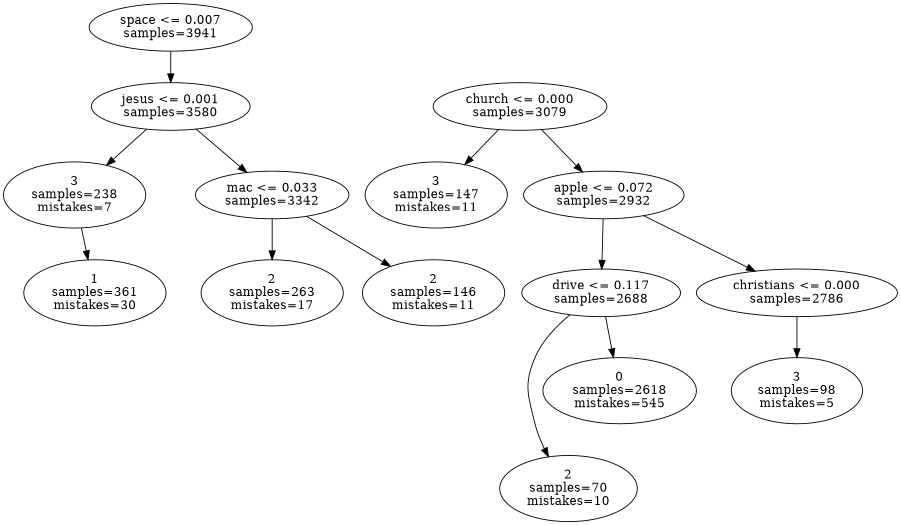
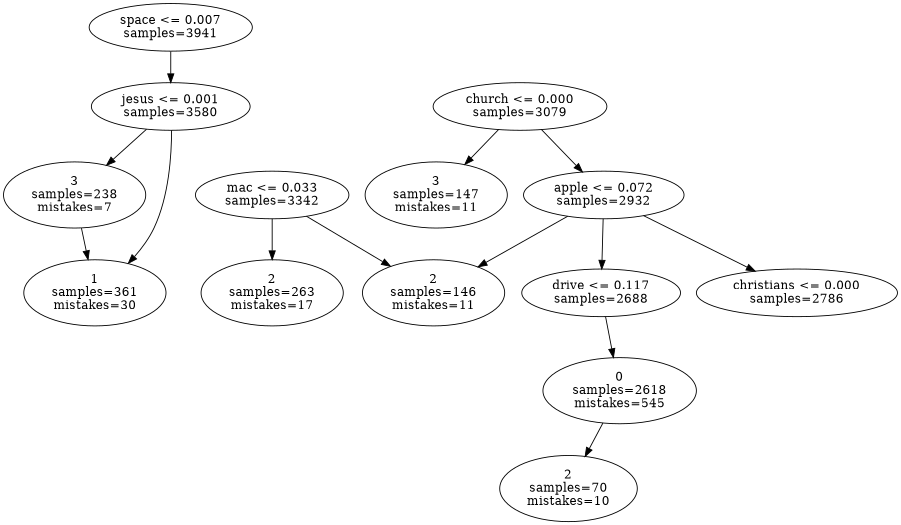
(218, 148) -> (164, 197)
none -> (527, 239)
(529, 376) -> (596, 436)
(797, 391) -> none
